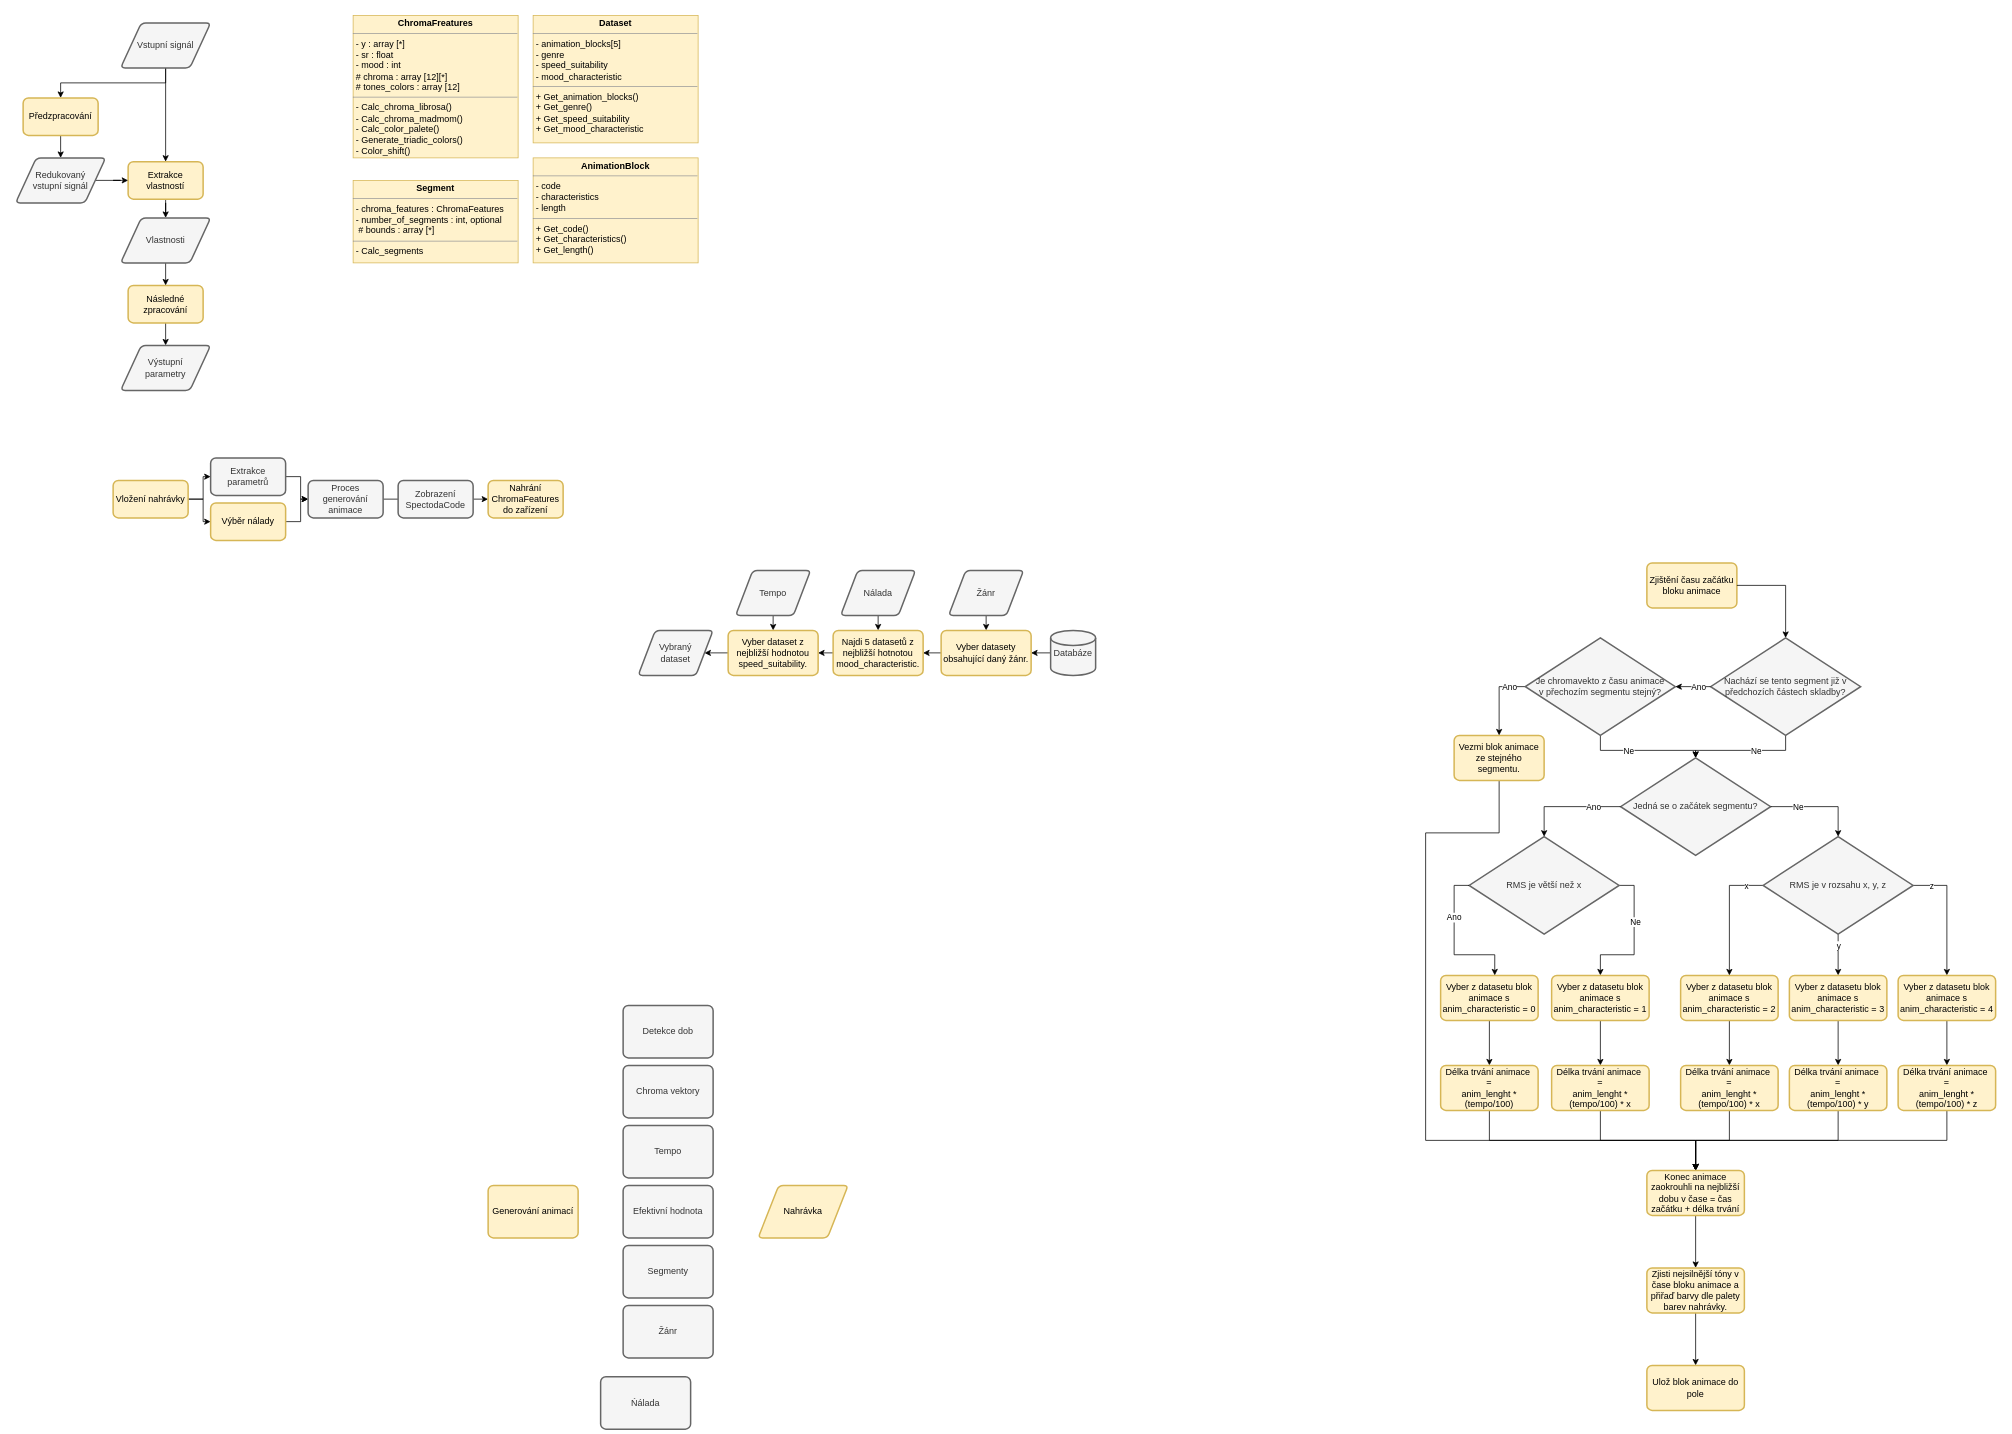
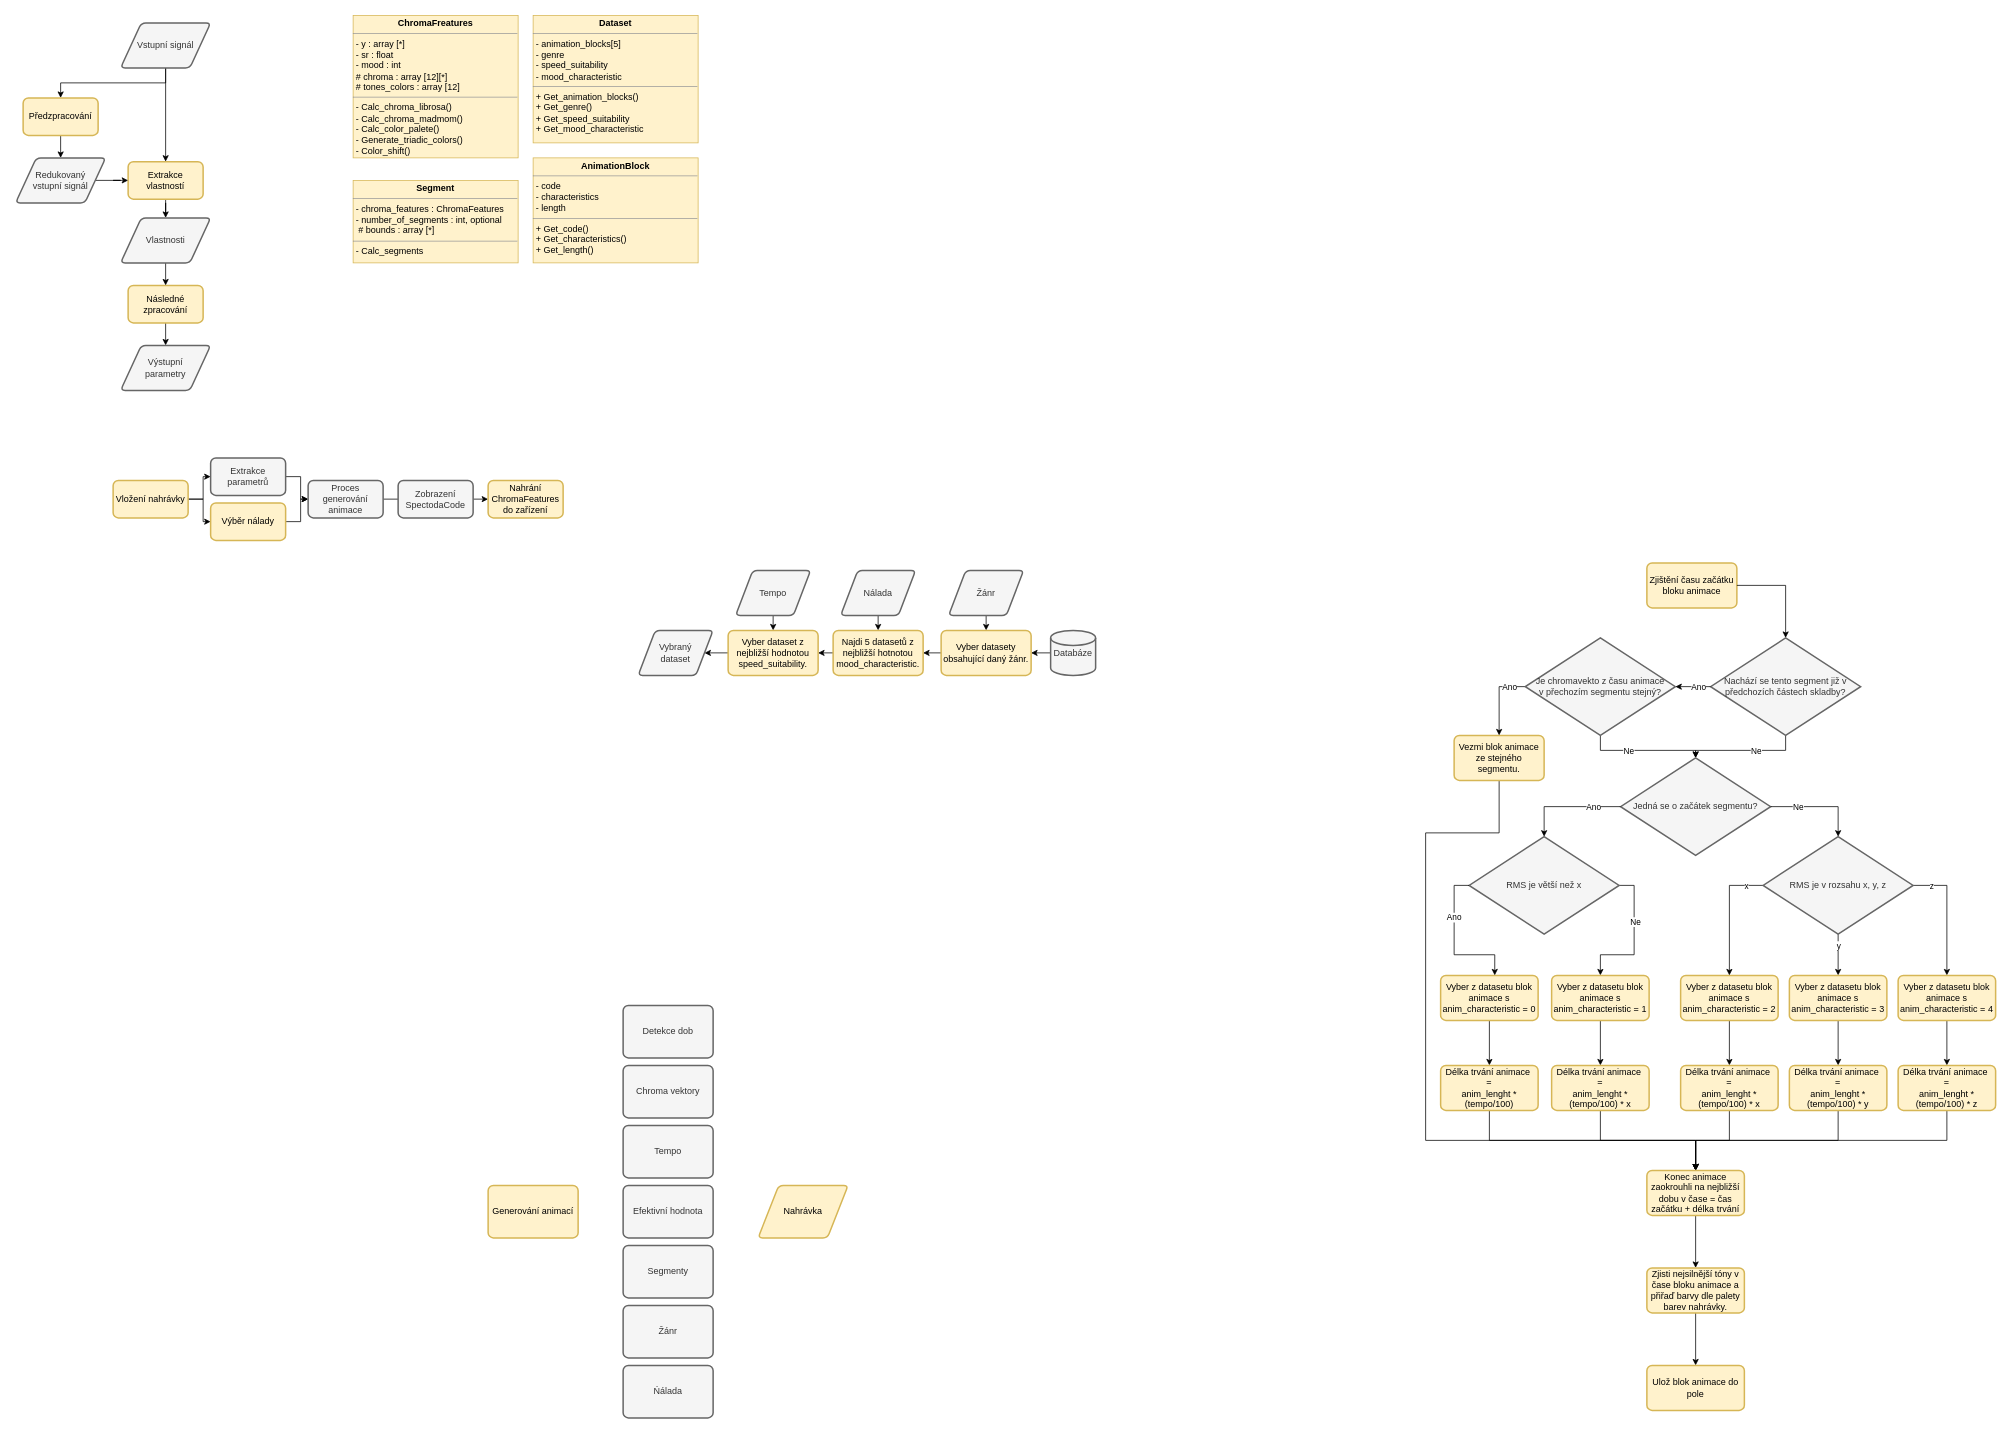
(645, 1403) -> (668, 1392)
